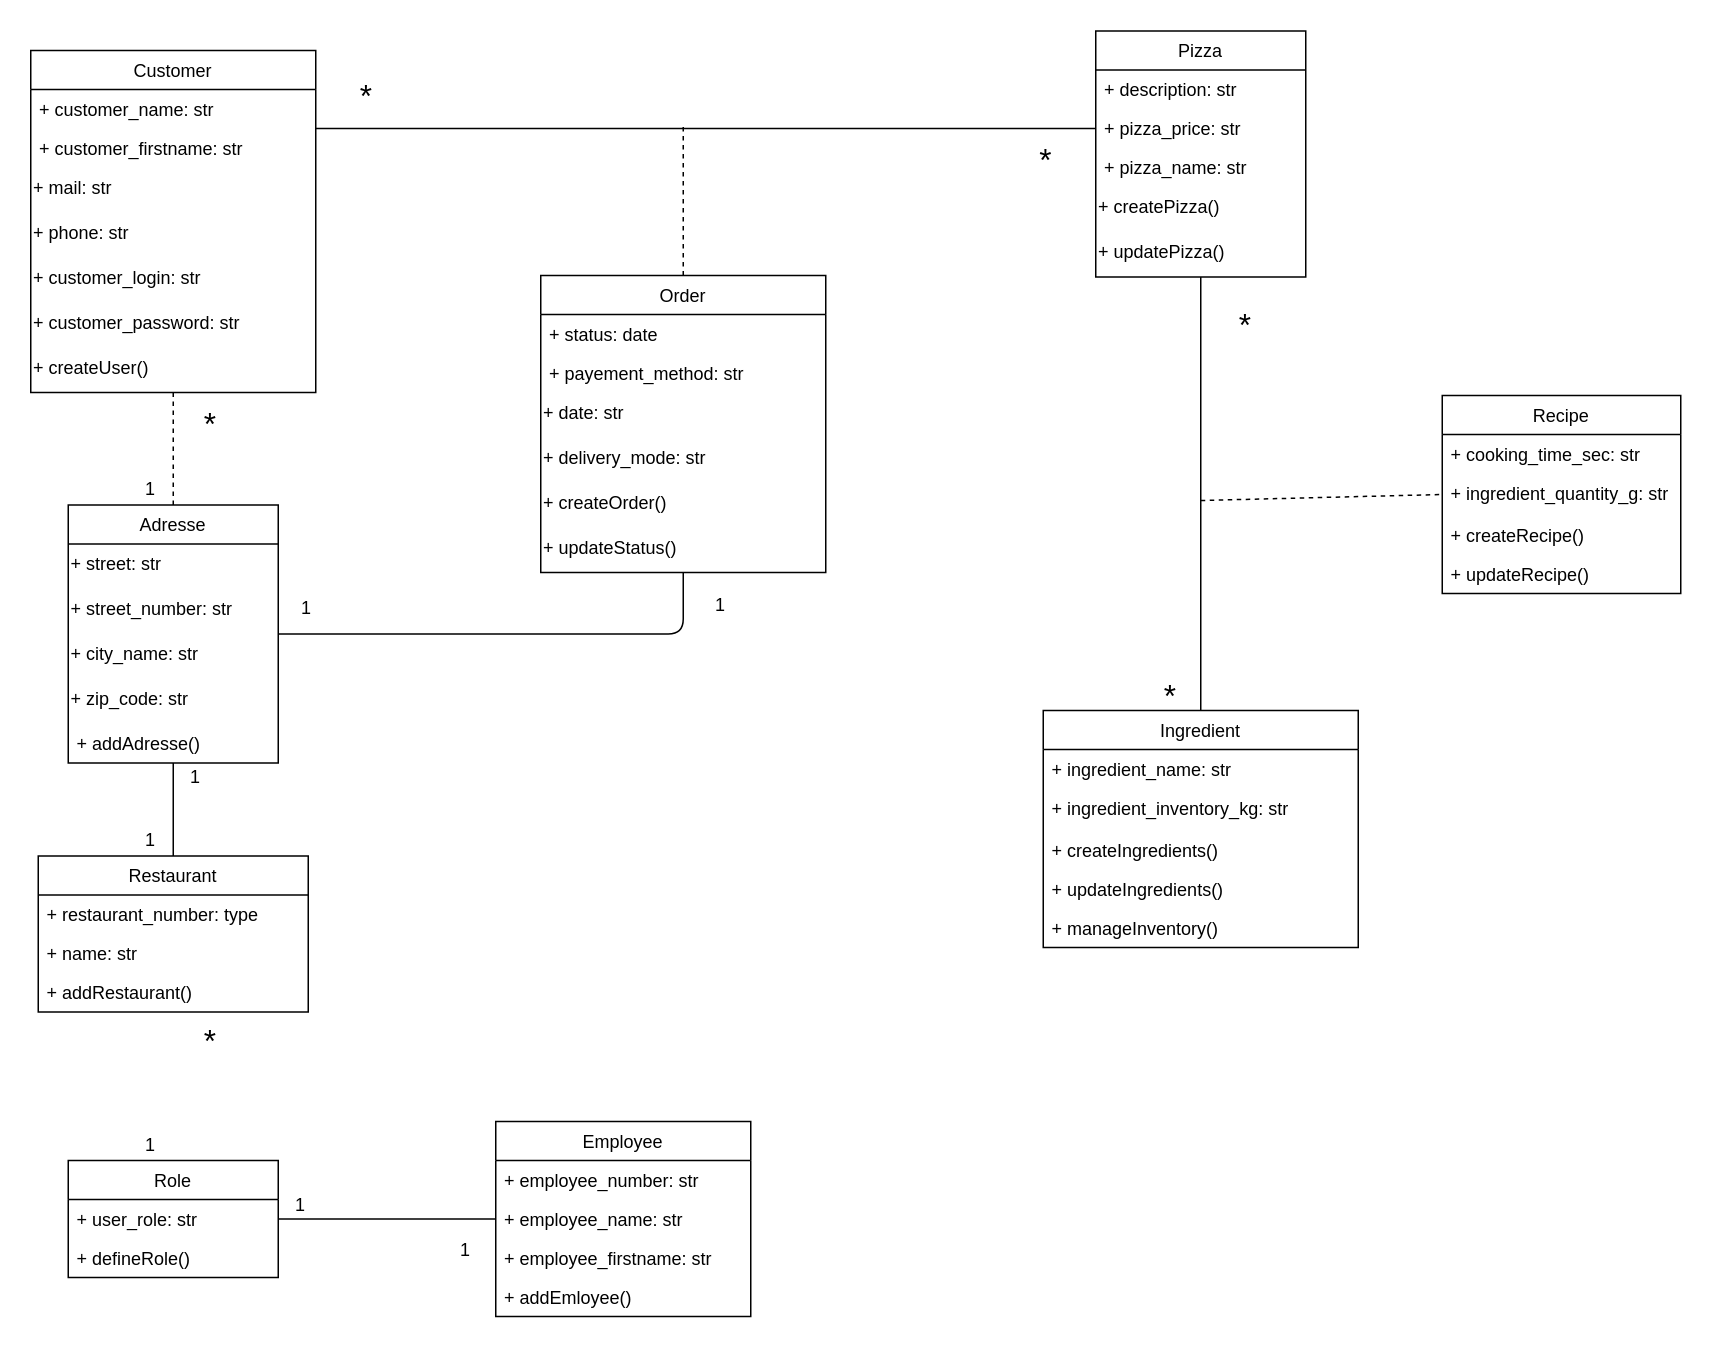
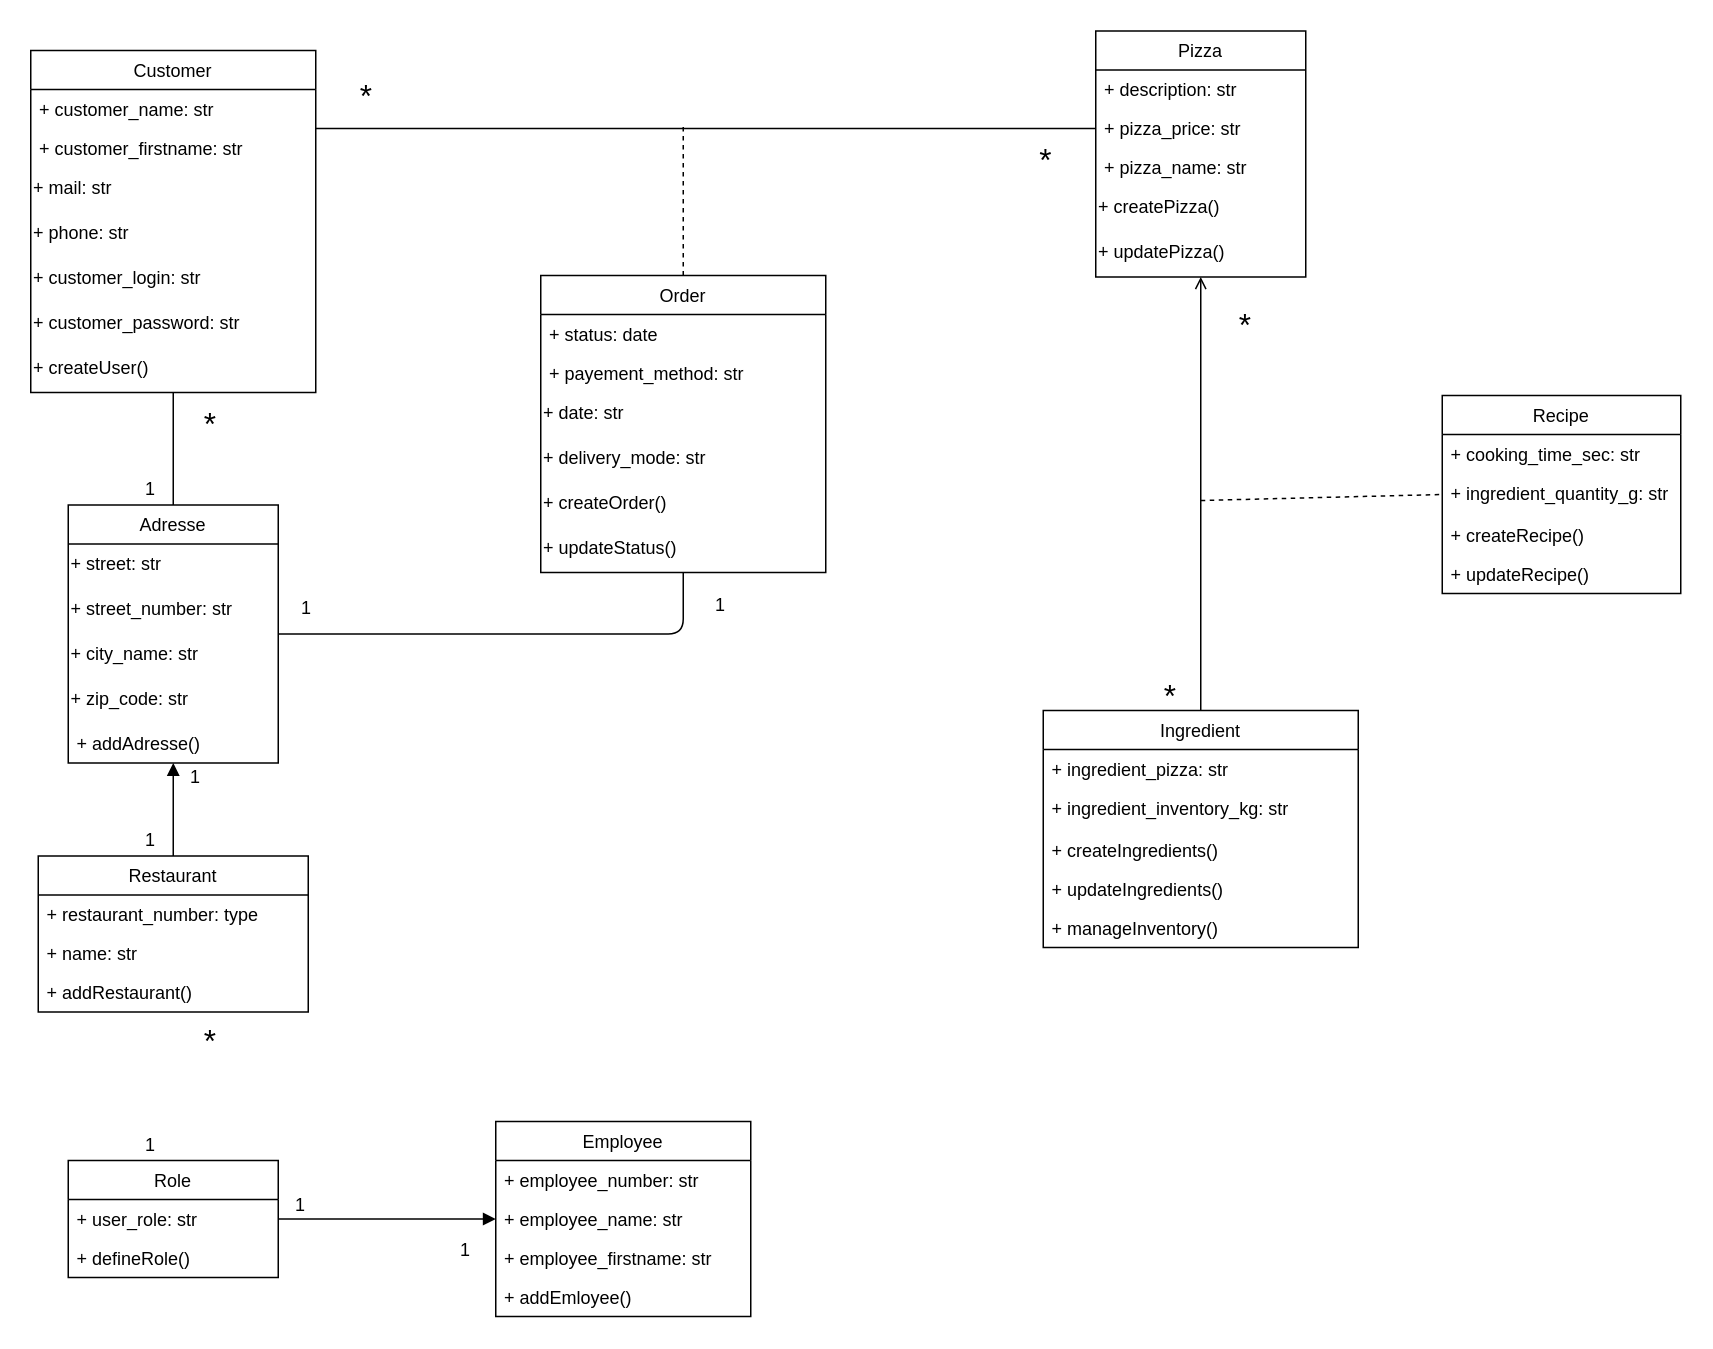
(1201, 282) -> (1201, 284)
(173, 450) -> (173, 450)
(173, 770) -> (173, 776)
(1151, 770) -> (1153, 770)
(487, 1219) -> (482, 1219)
